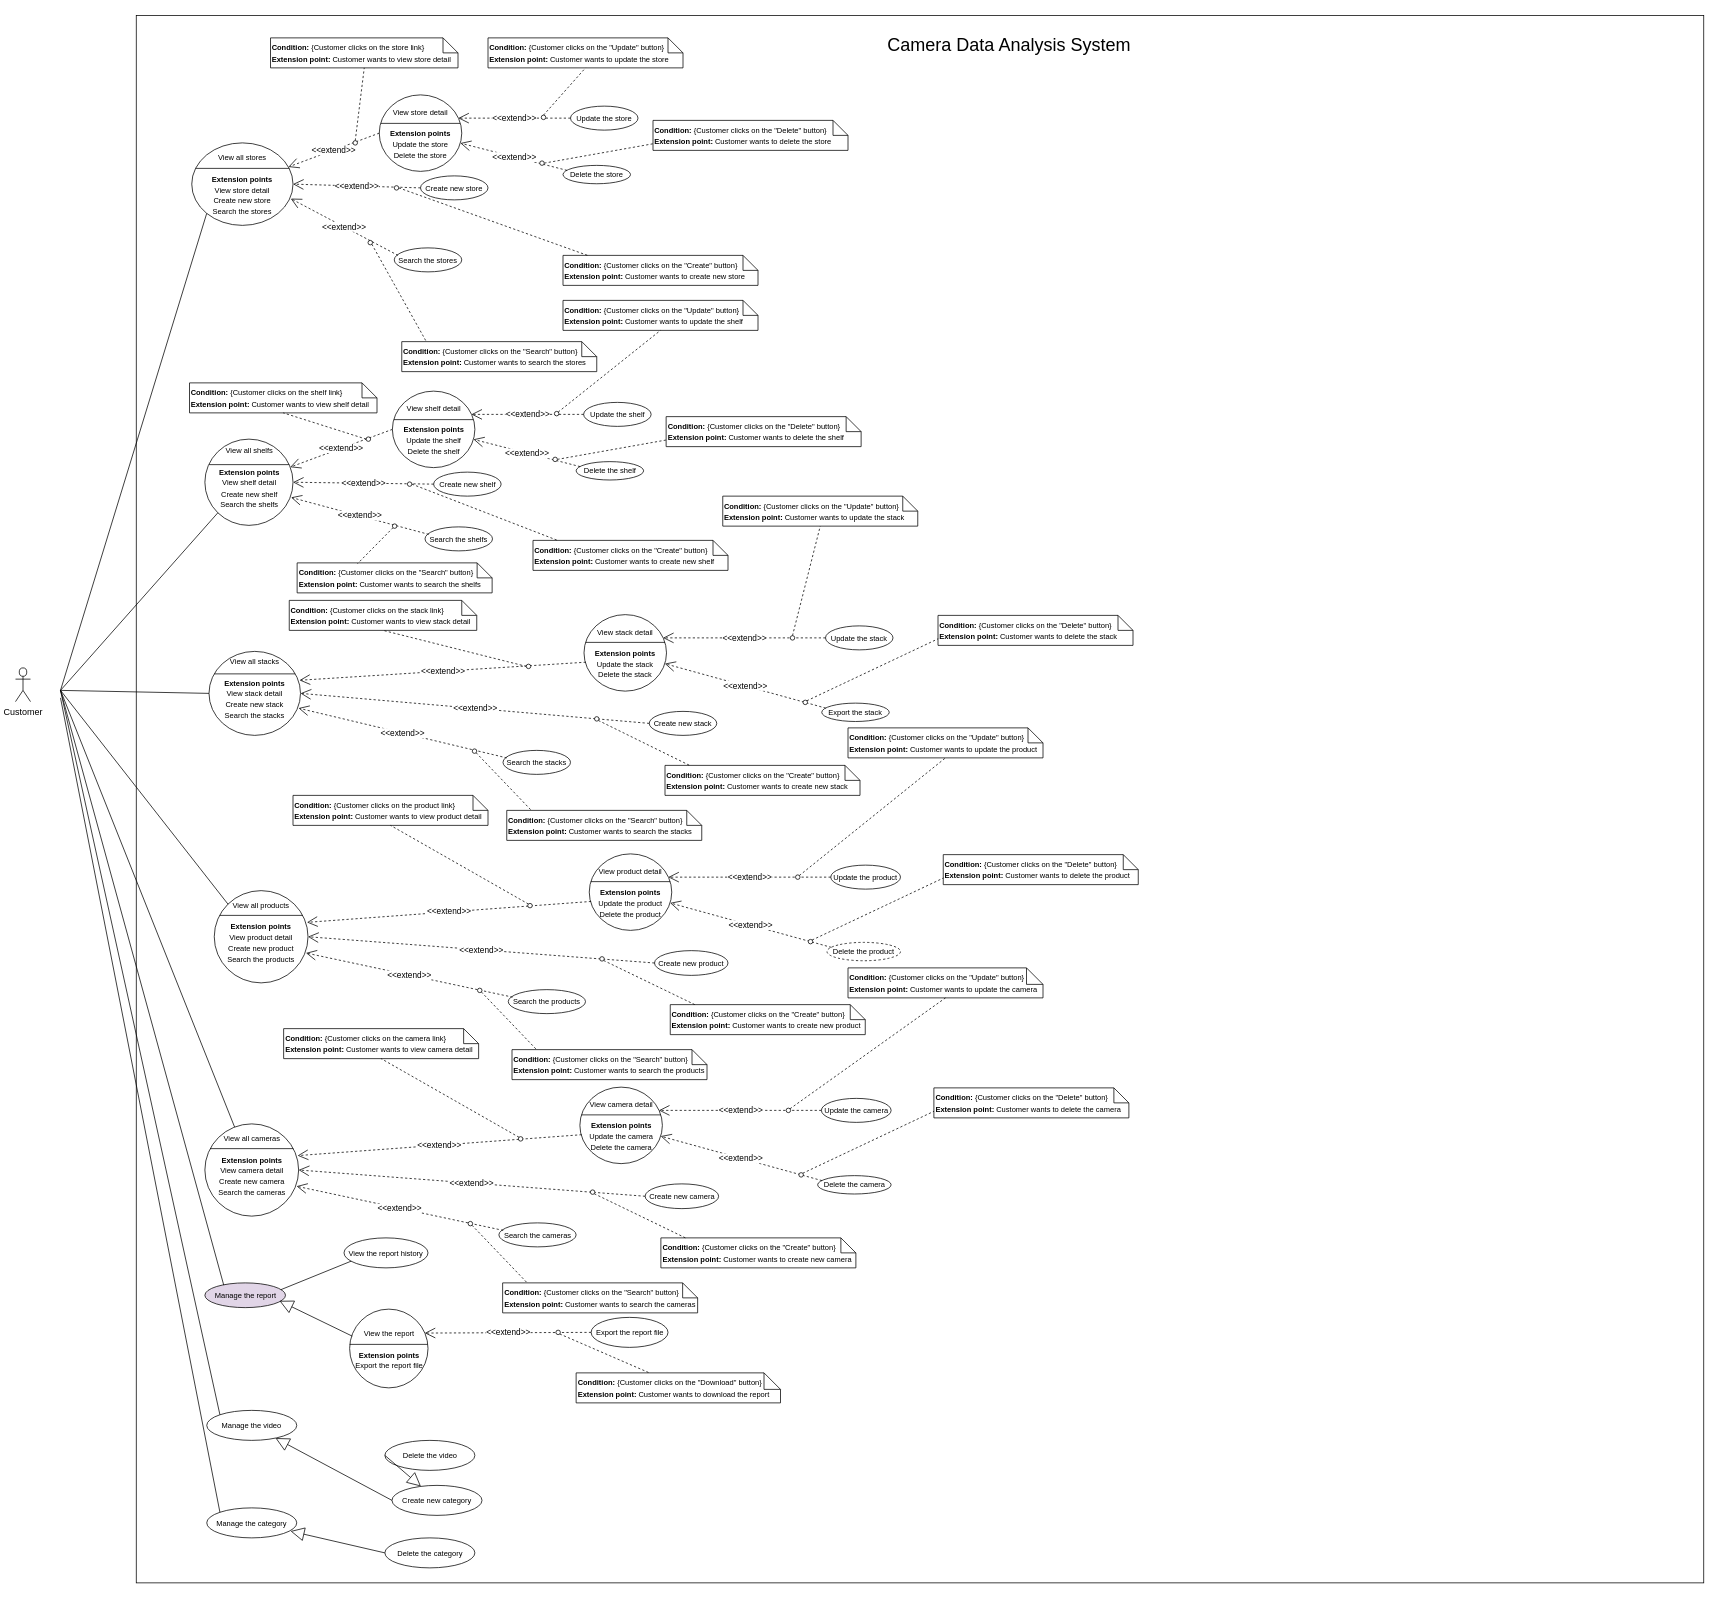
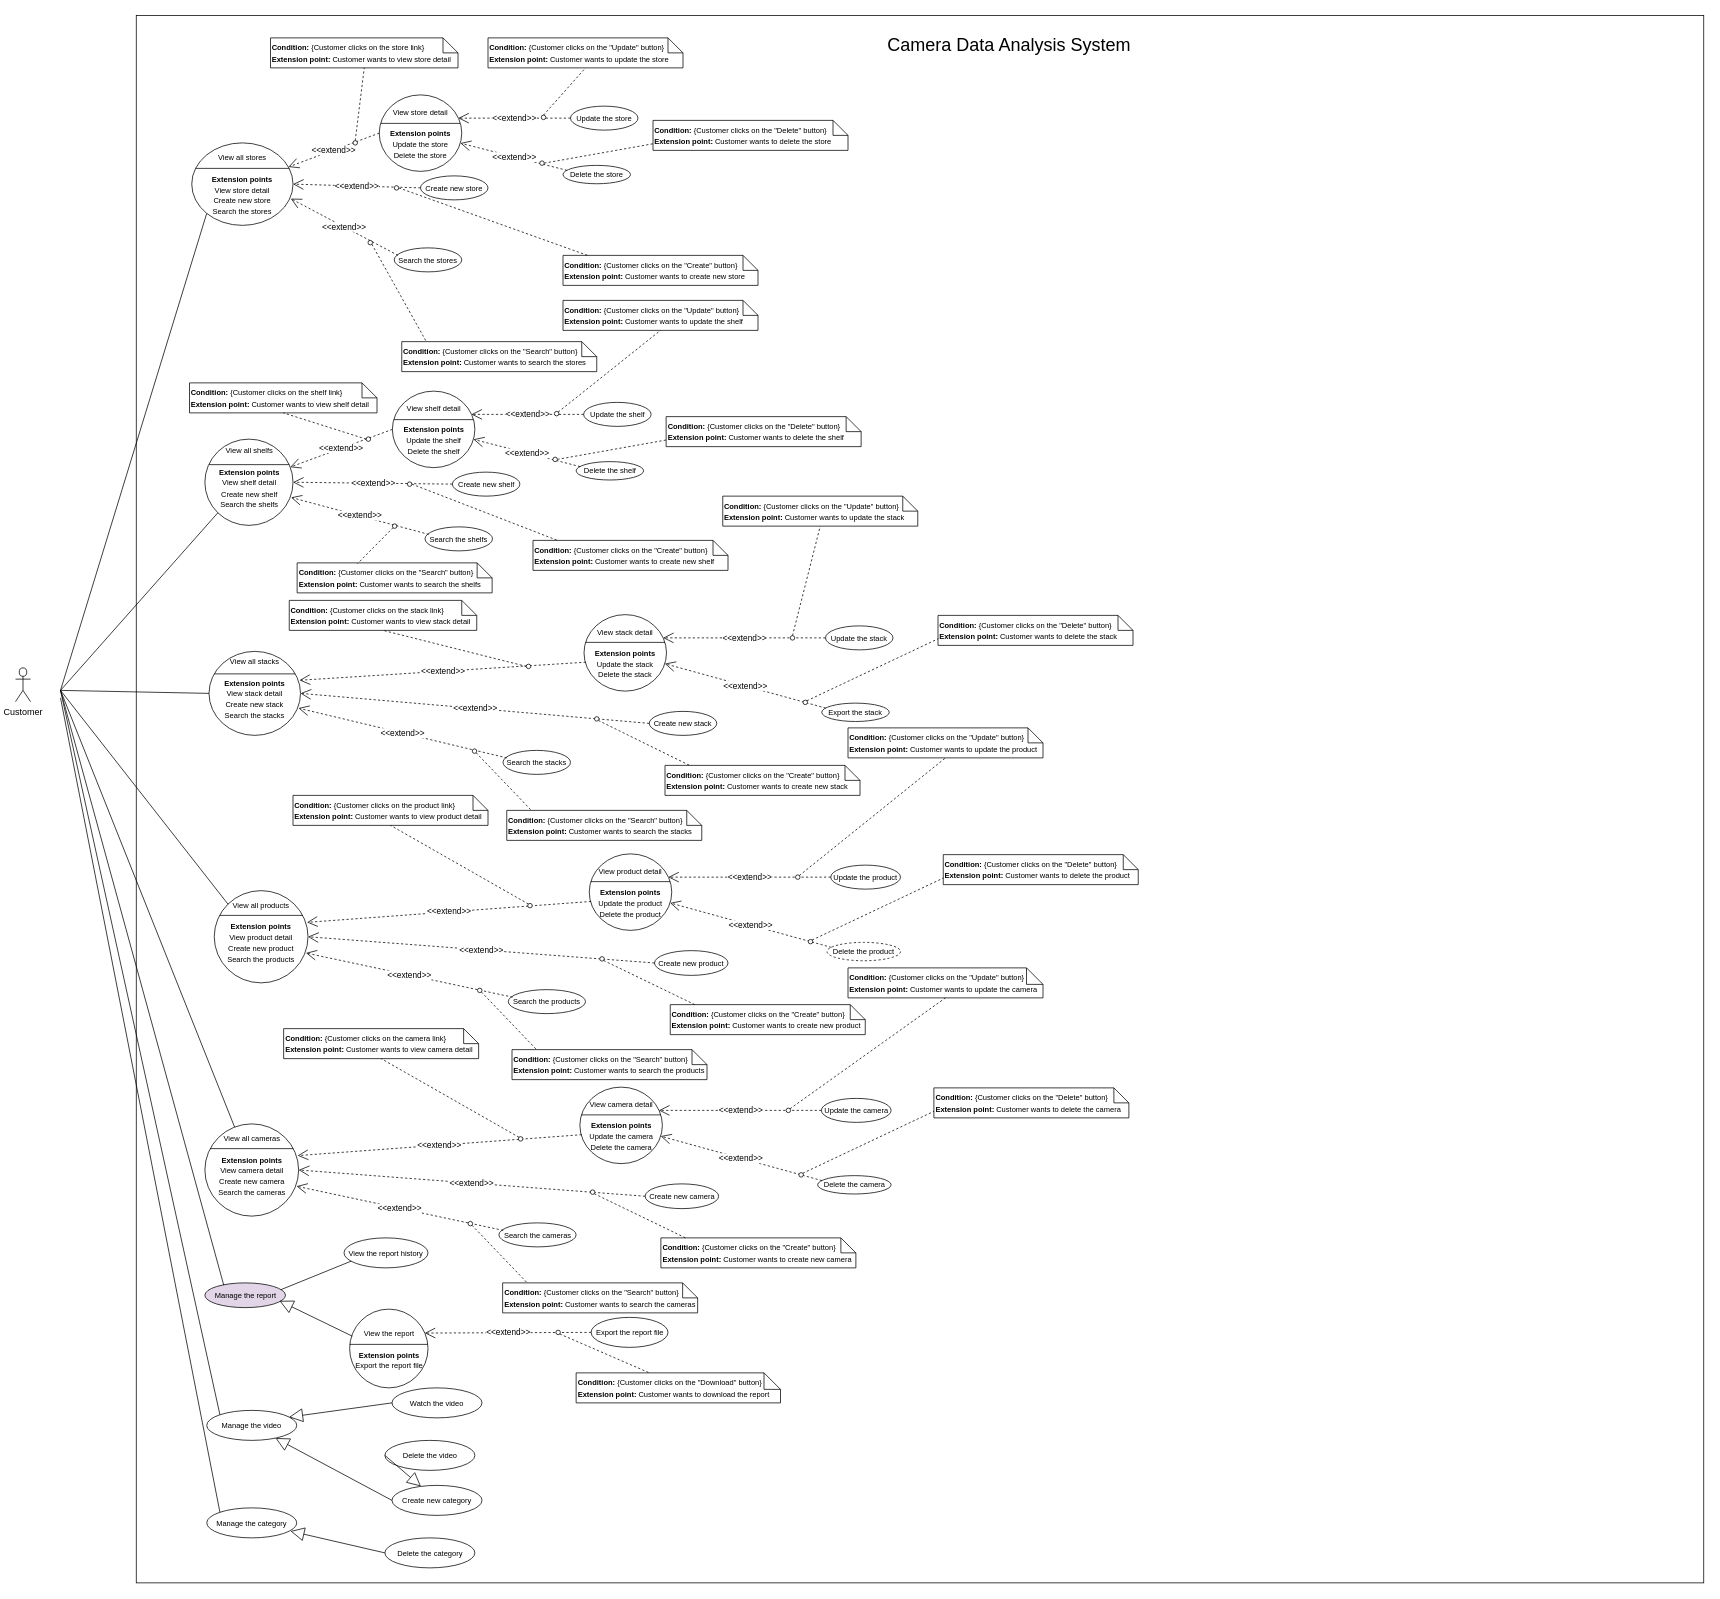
(467, 484) -> (486, 484)
none -> (437, 1403)
none -> (347, 1409)
